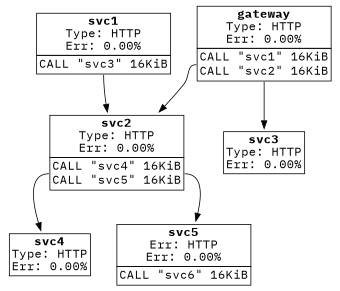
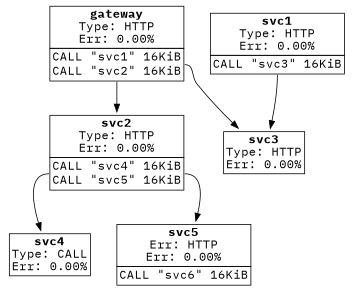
(104, 90) -> (276, 98)
(50, 254) -> (50, 254)
